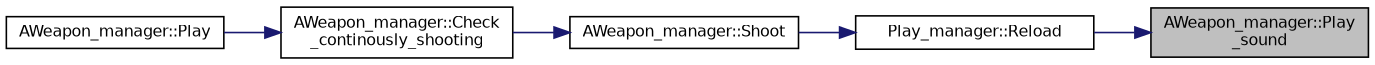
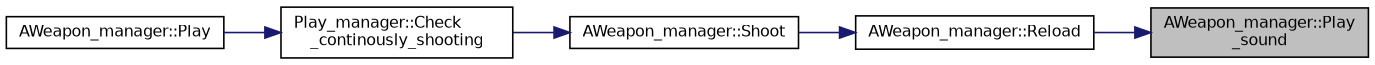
(397, 33) -> (397, 33)
(975, 33) -> (975, 33)
